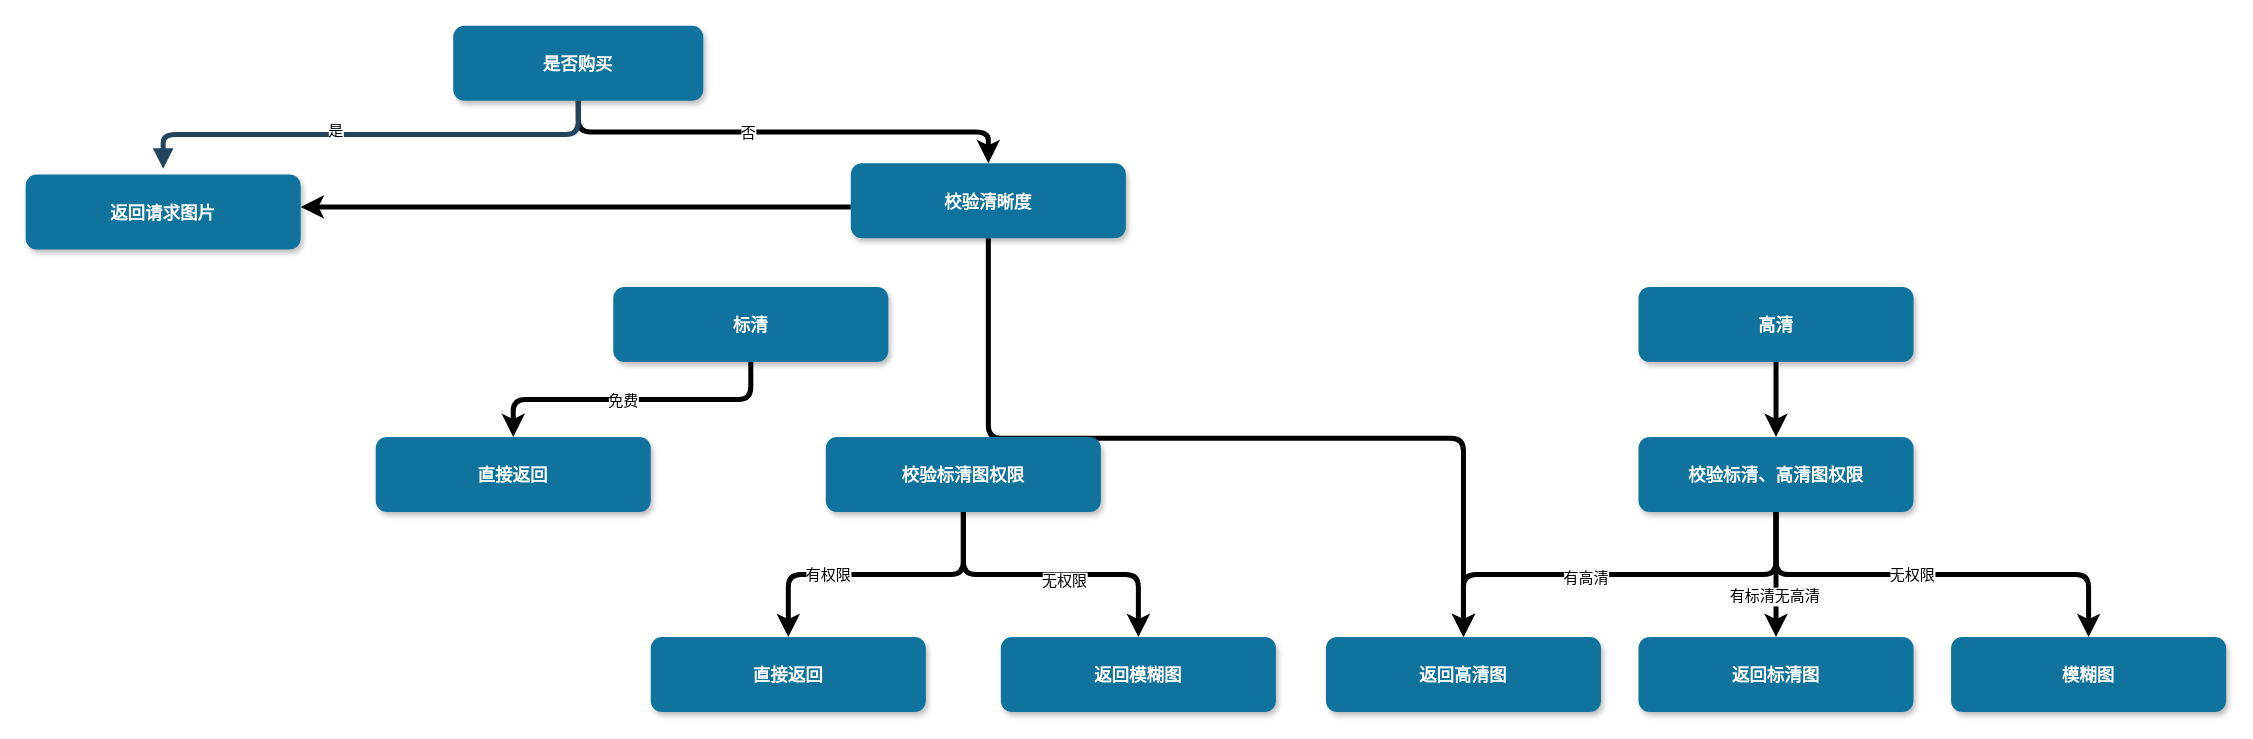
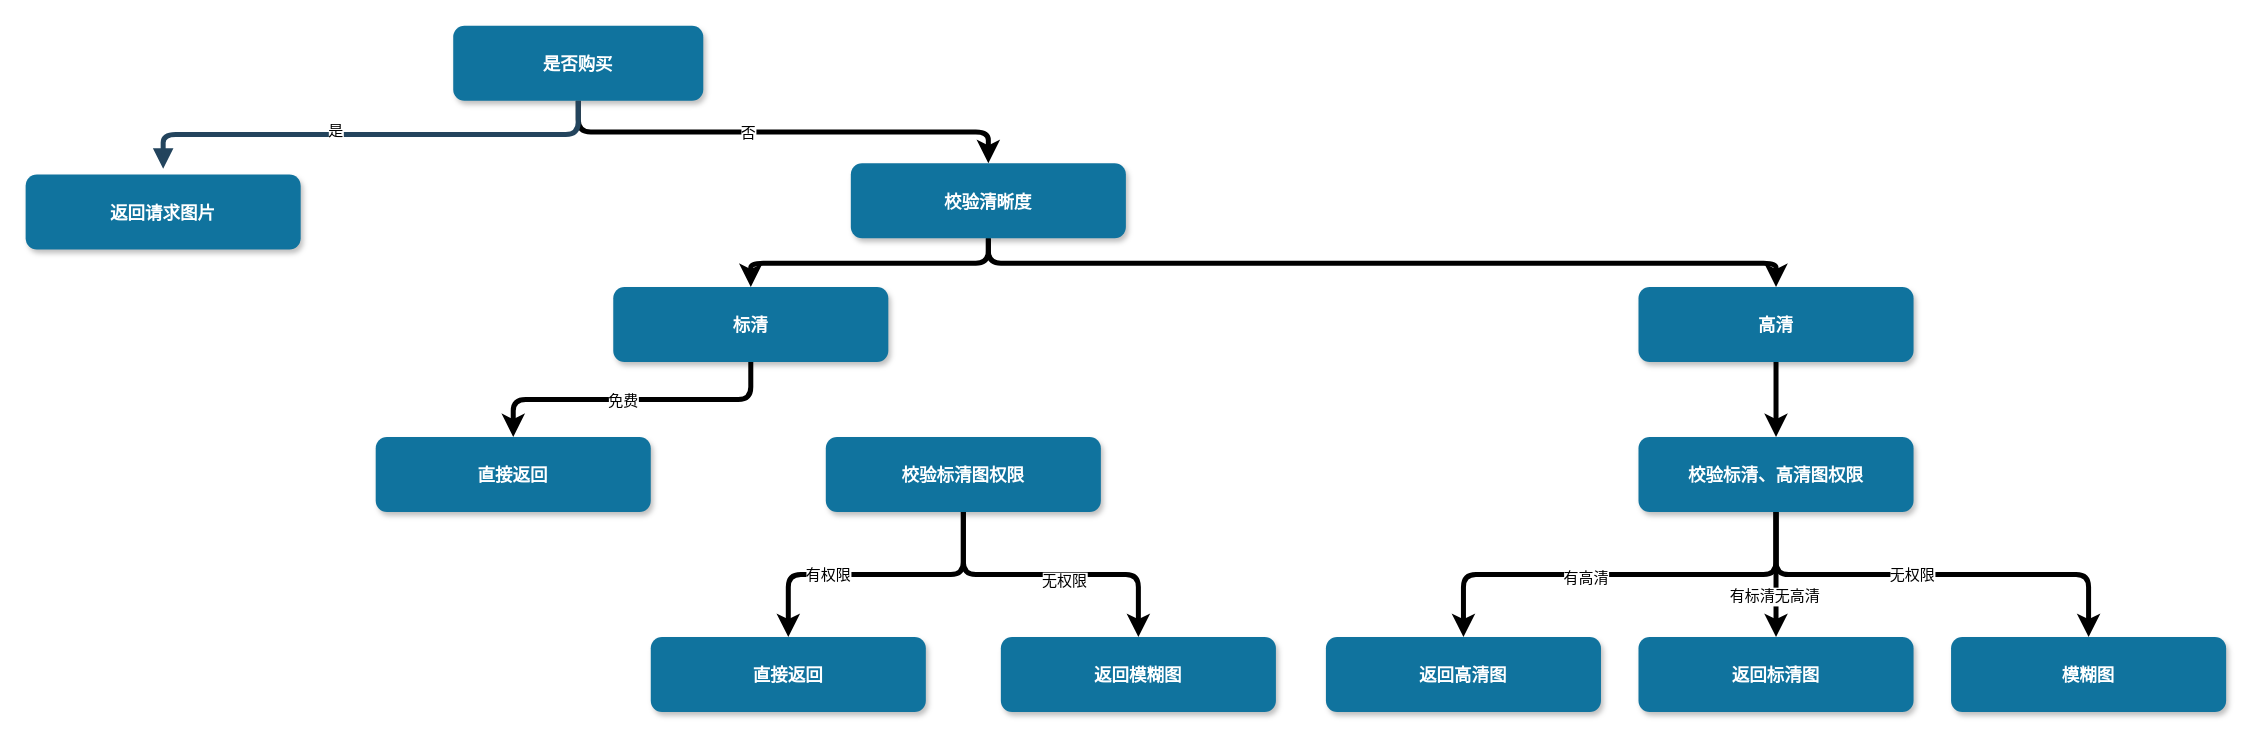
(586, 207) -> (1386, 263)
(1206, 438) -> (866, 263)
